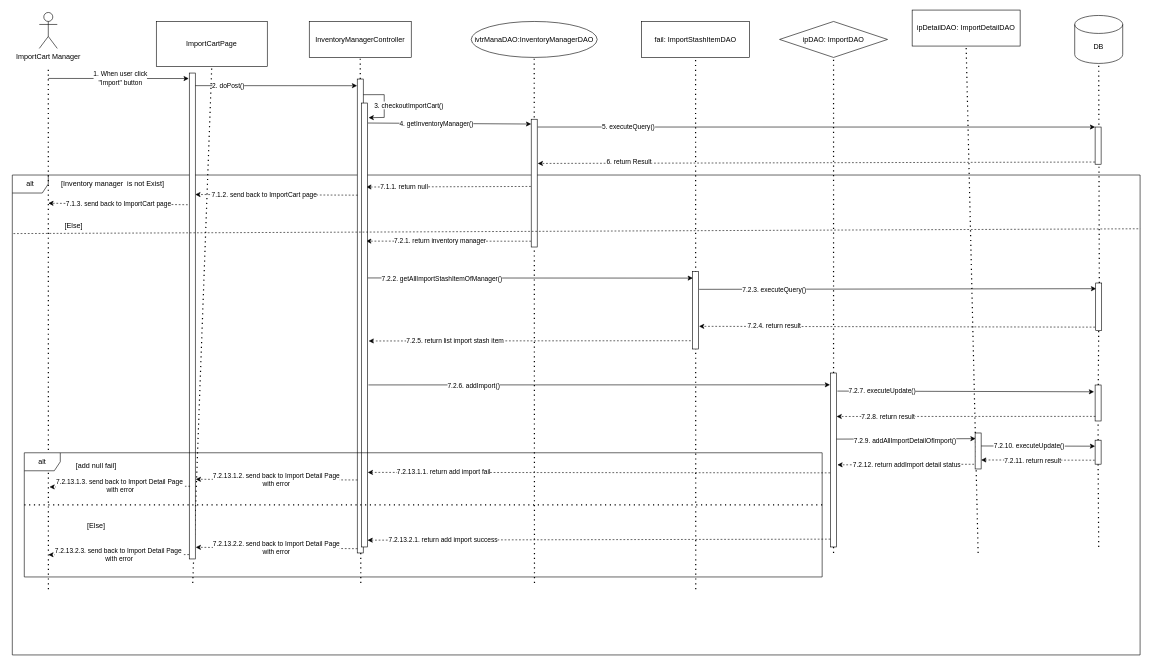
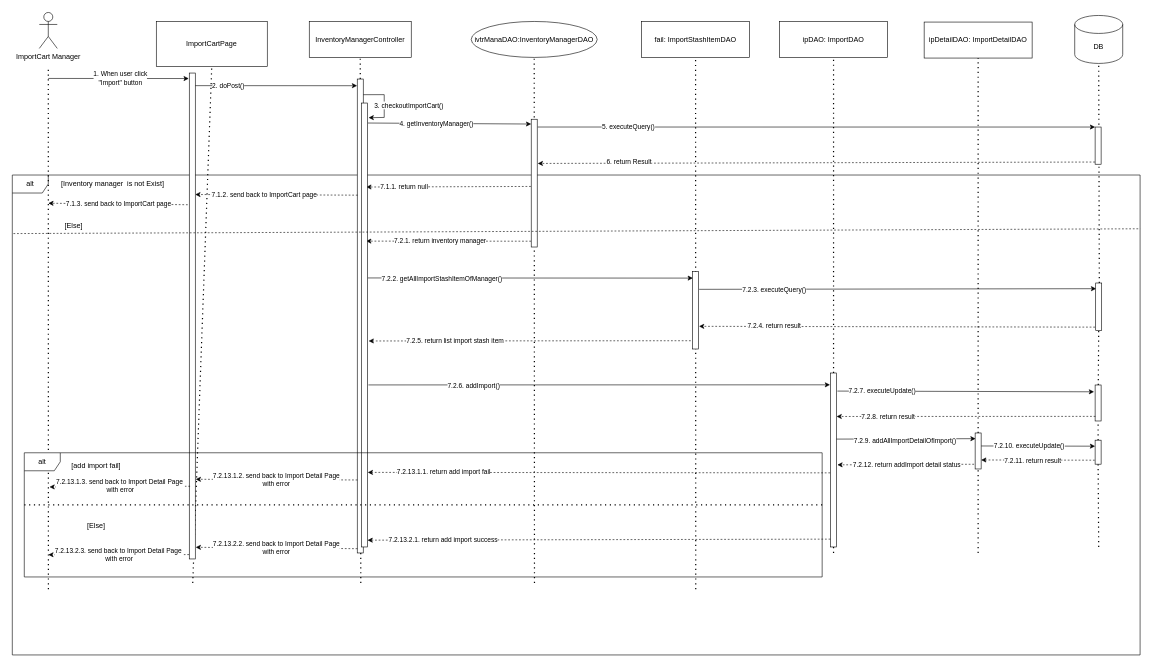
(966, 28) -> (978, 40)
(834, 39) -> (834, 39)
(96, 466) -> (96, 466)
